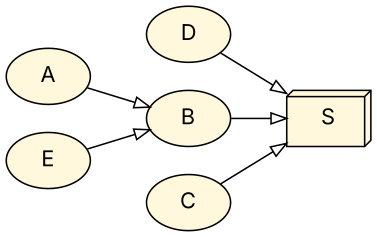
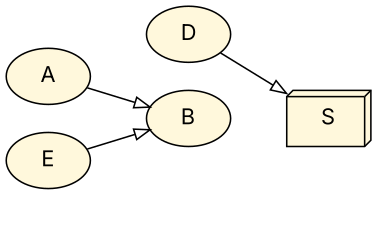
(251, 118) -> none
(189, 203) -> none
